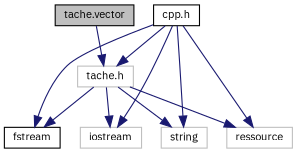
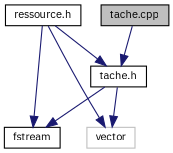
(95, 15) -> (135, 15)
(177, 15) -> (43, 15)
(105, 77) -> (119, 77)
(111, 138) -> none
(184, 138) -> none
(260, 138) -> (111, 138)
